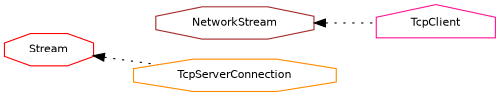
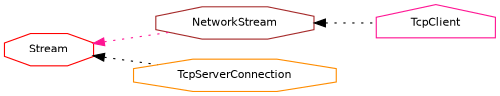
none -> (137, 37)
